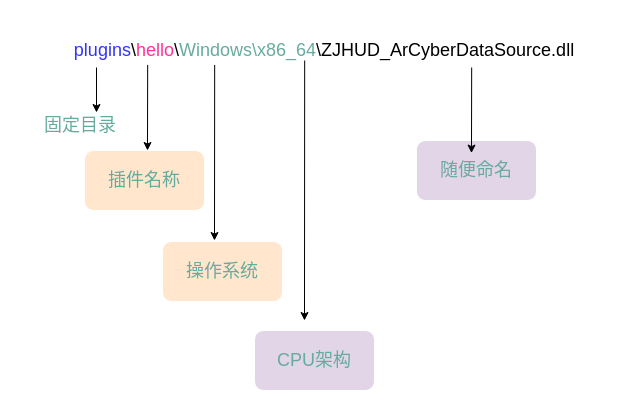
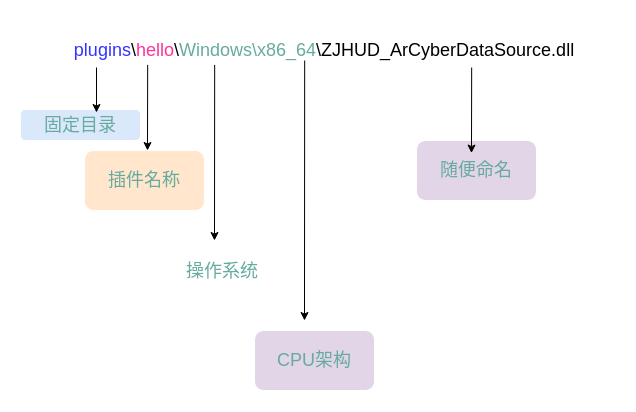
(81, 125) -> (81, 125)
(223, 272) -> (223, 272)
